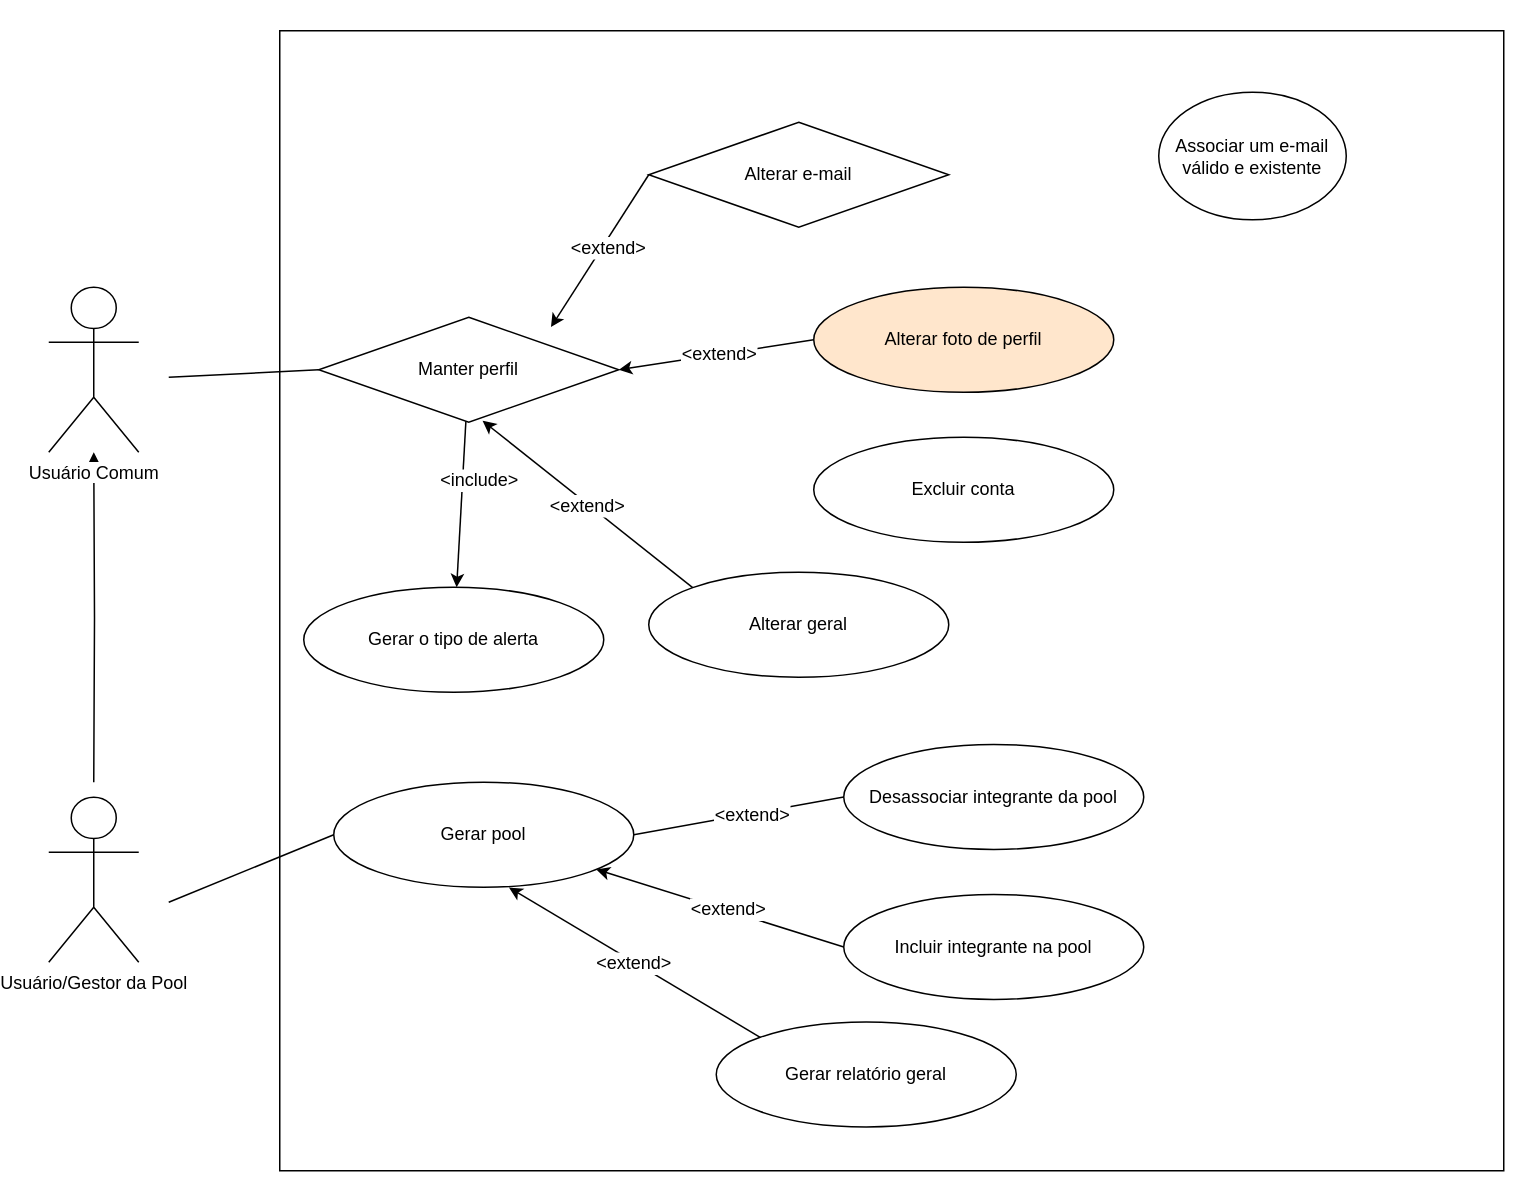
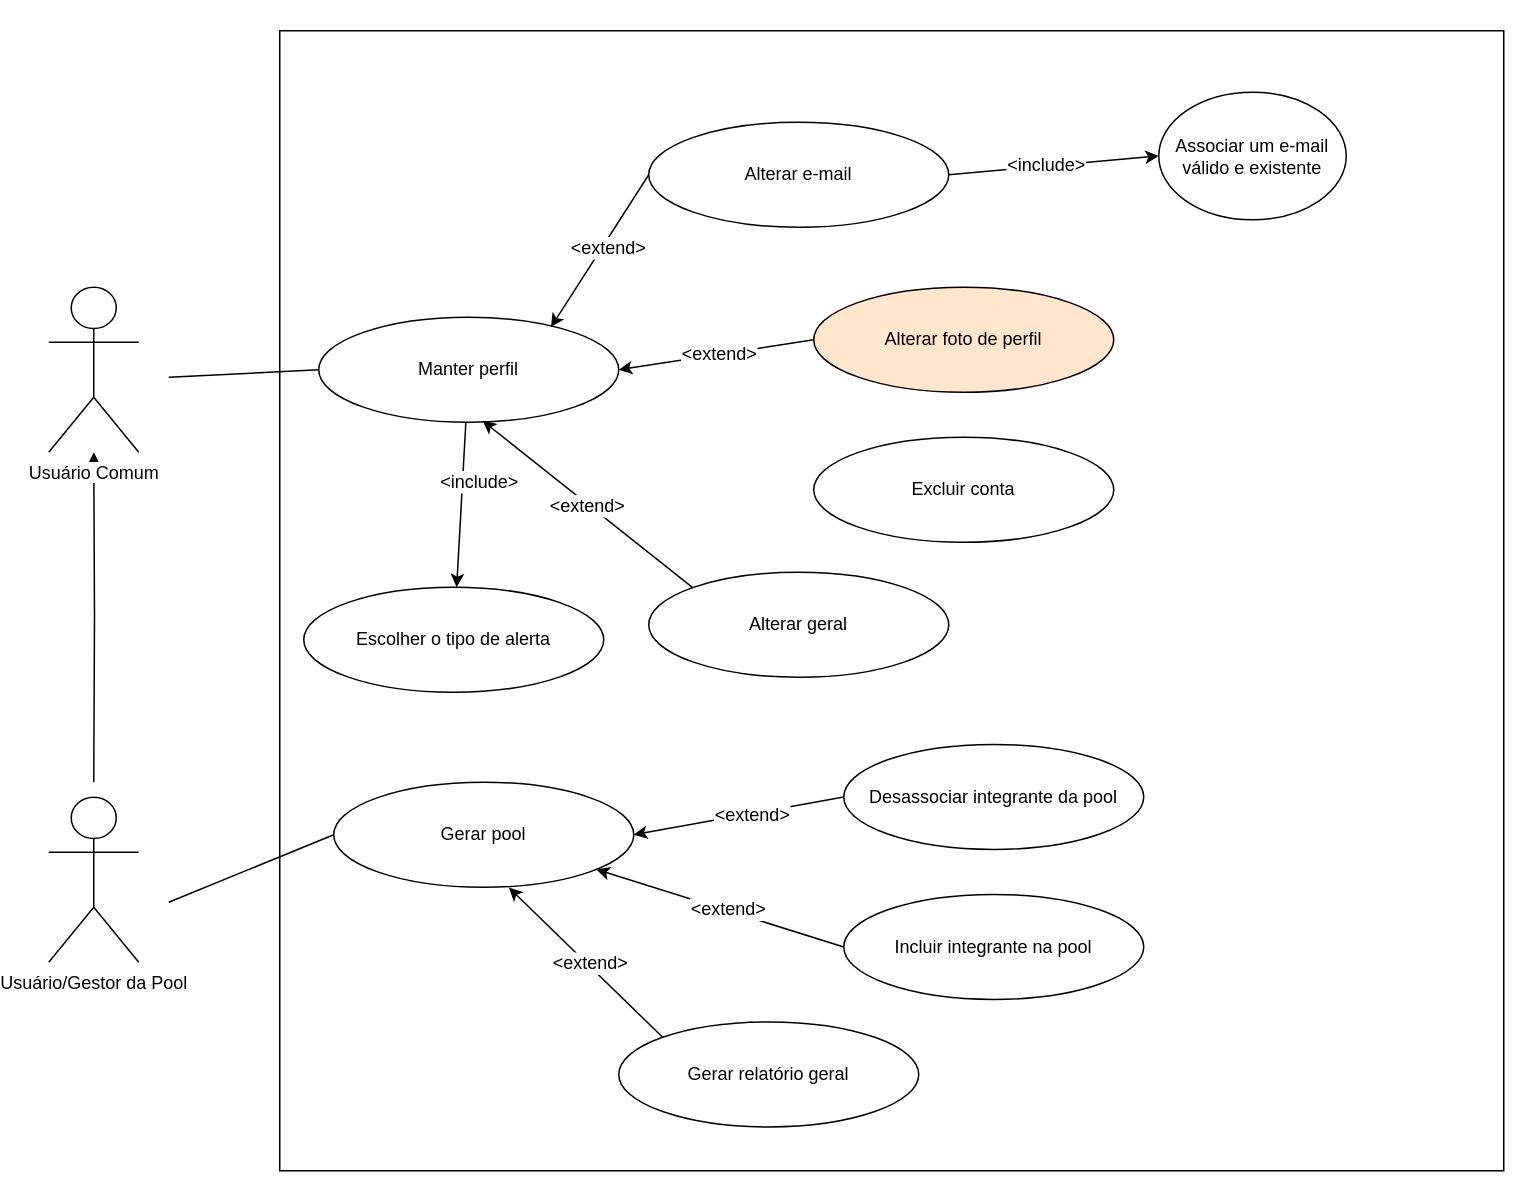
none -> (1048, 166)
(799, 175) -> (799, 175)
(469, 370) -> (469, 370)
(454, 640) -> (454, 640)
(640, 834) -> (645, 833)
(866, 1074) -> (769, 1074)
